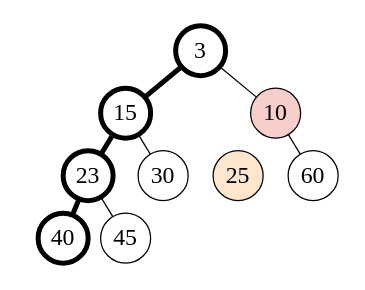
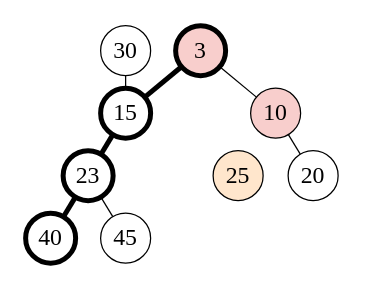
(201, 51) -> (201, 51)
(163, 176) -> (126, 51)
(313, 176) -> (313, 176)
(63, 238) -> (51, 238)
